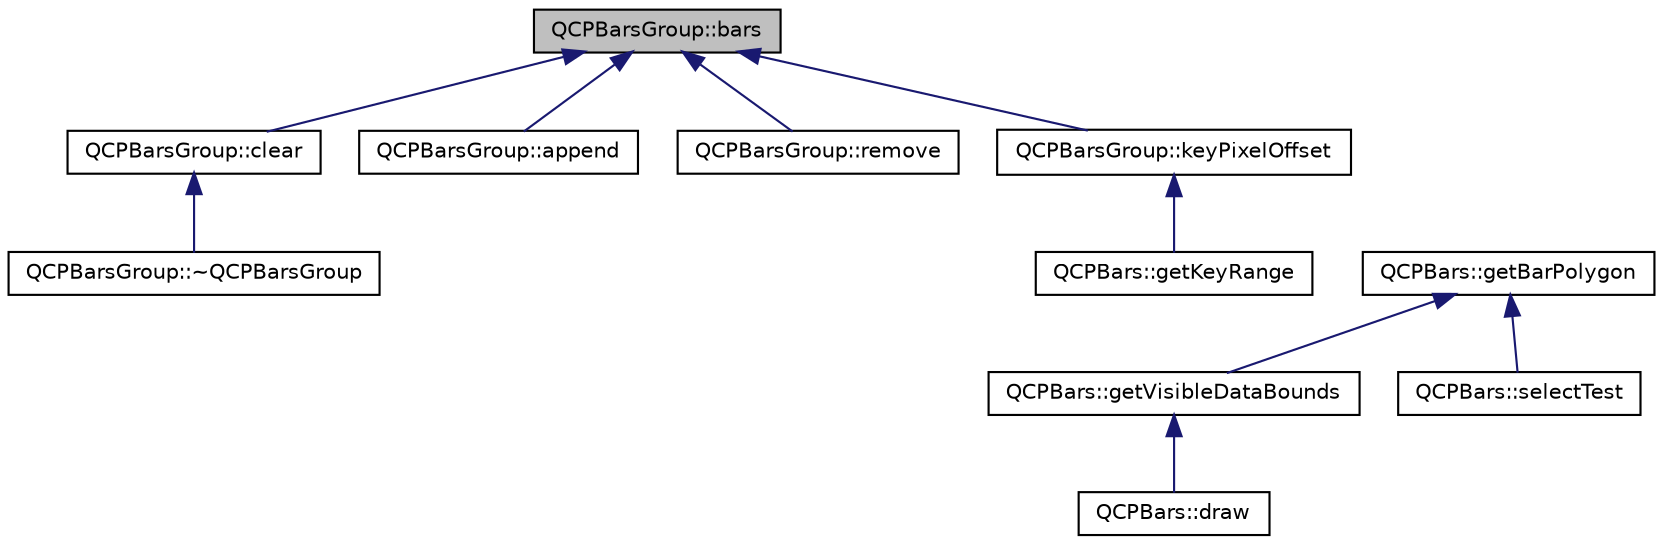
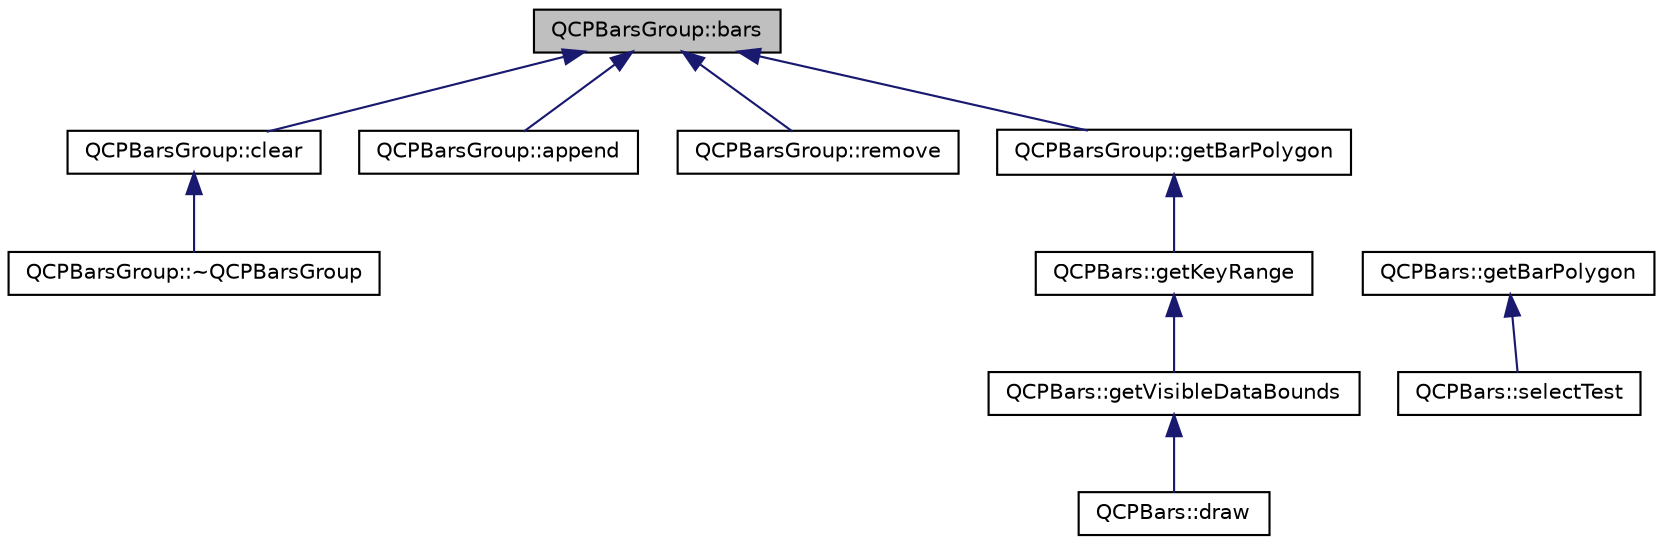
(1174, 152) -> (1174, 152)
(1331, 337) -> (1174, 345)
